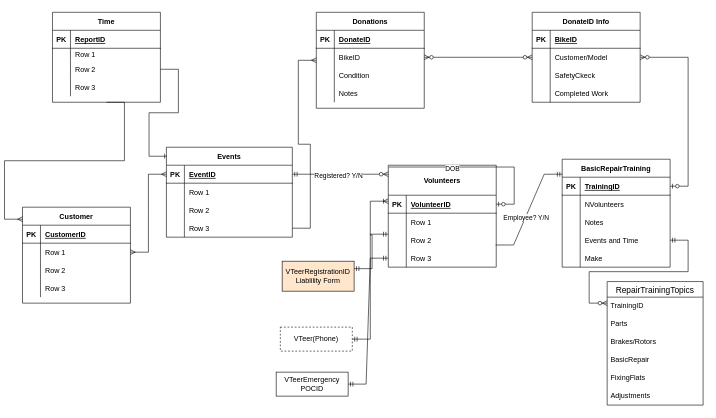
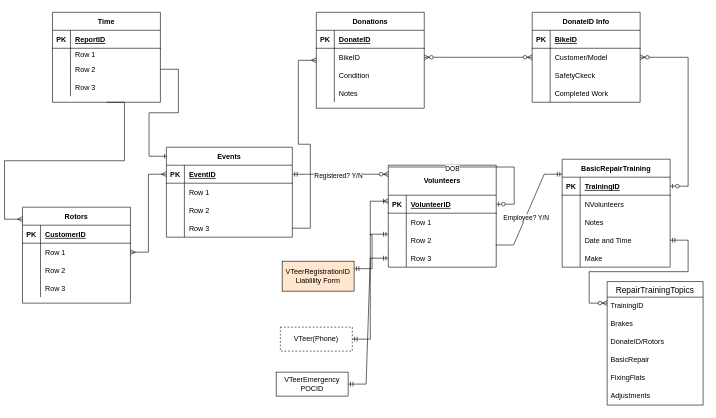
(76, 217) -> (76, 217)
(612, 241) -> (608, 241)
(621, 323) -> (623, 323)
(637, 341) -> (641, 341)
